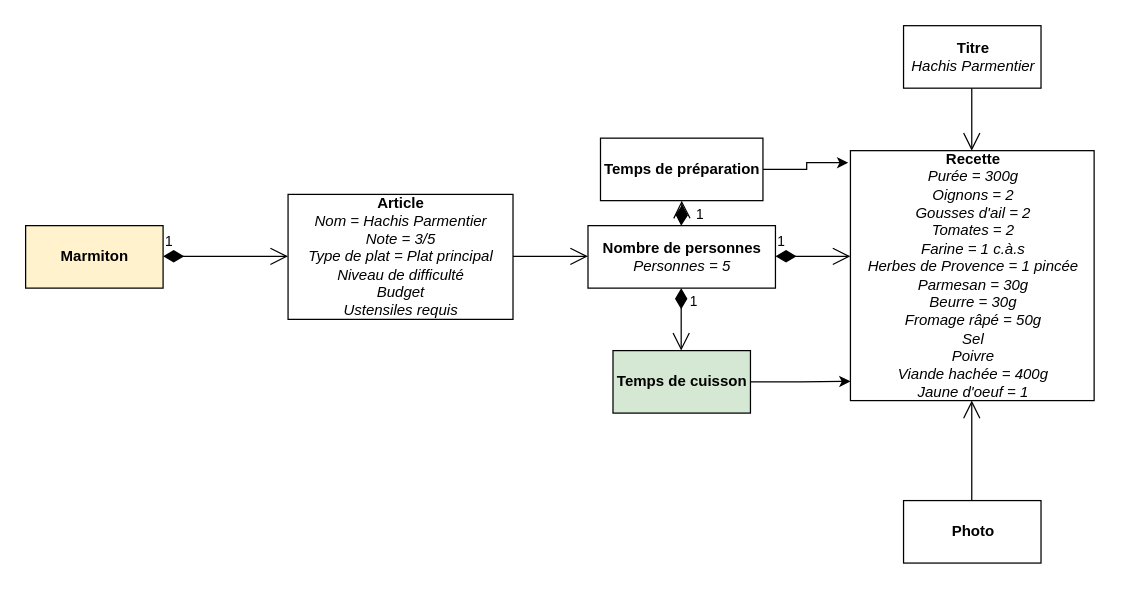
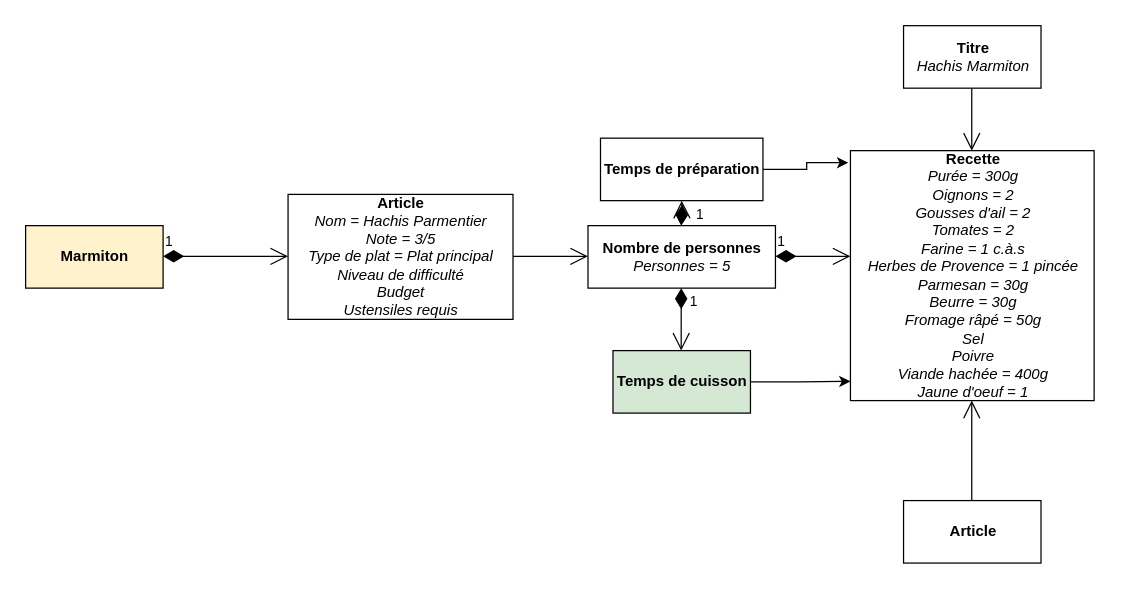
(974, 57) -> (974, 57)
(974, 532) -> (974, 532)
